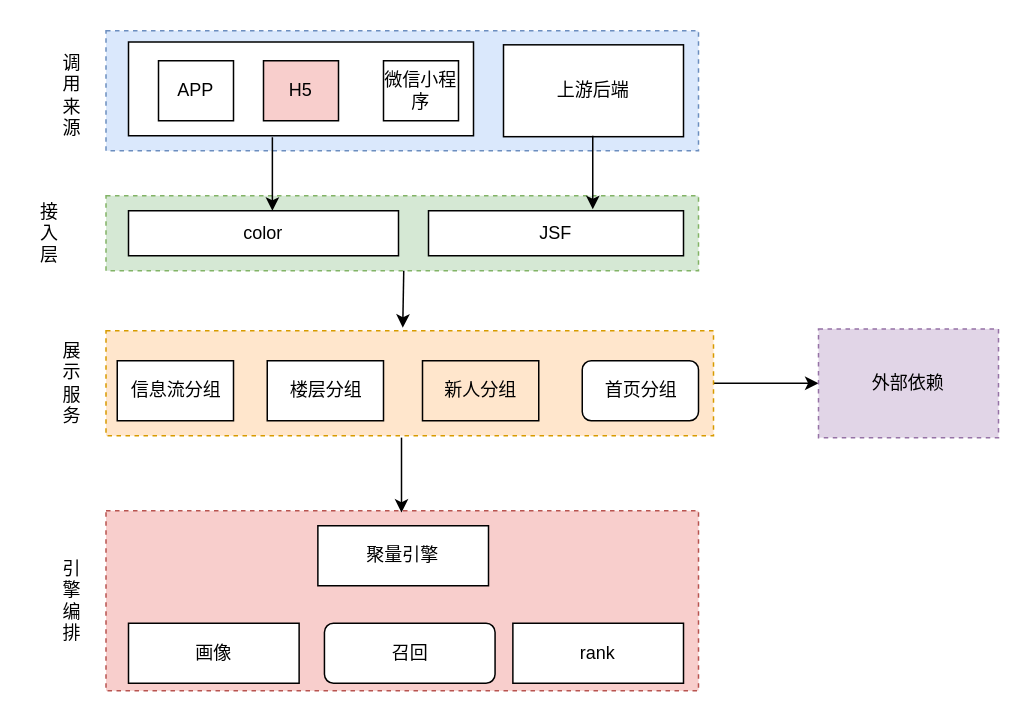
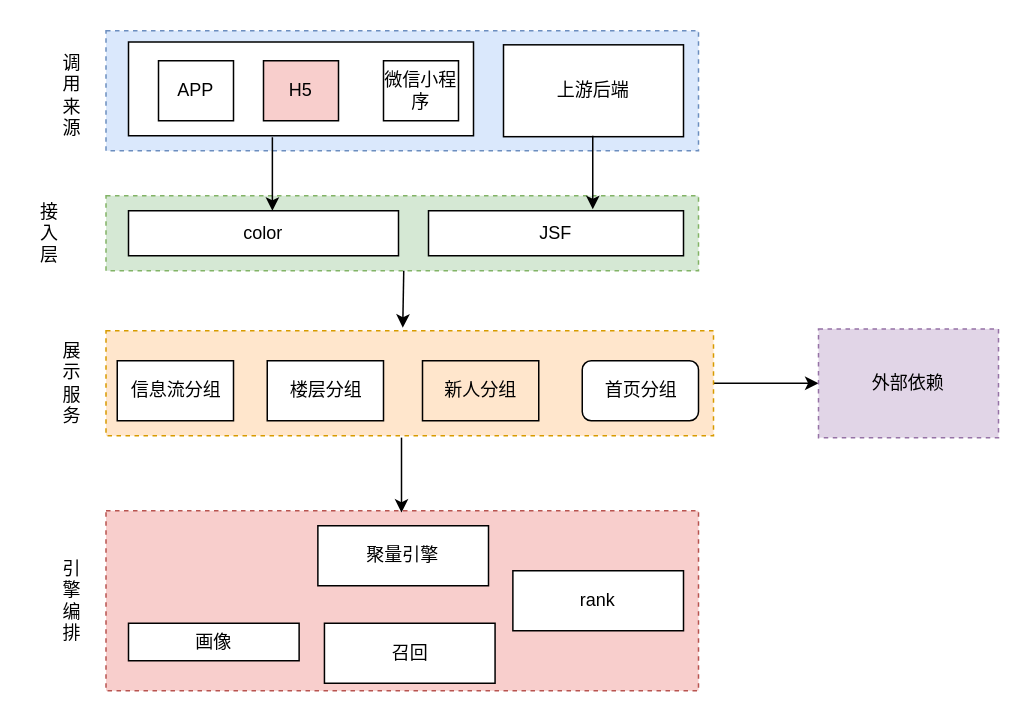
(214, 653) -> (214, 642)
(410, 653) -> (410, 653)
(598, 653) -> (598, 601)
